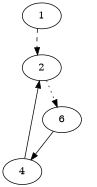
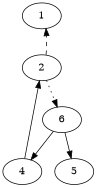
(37, 38) -> (47, 45)
none -> (74, 172)
